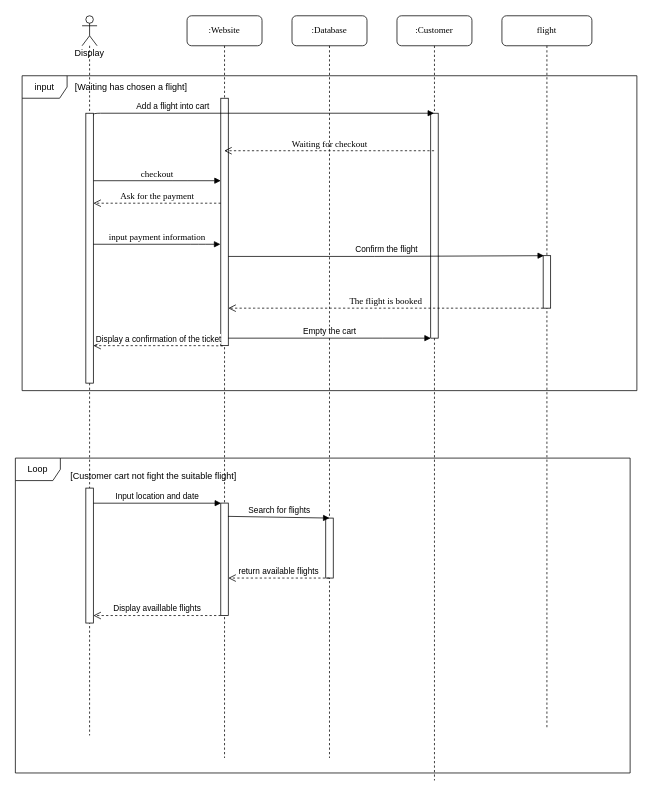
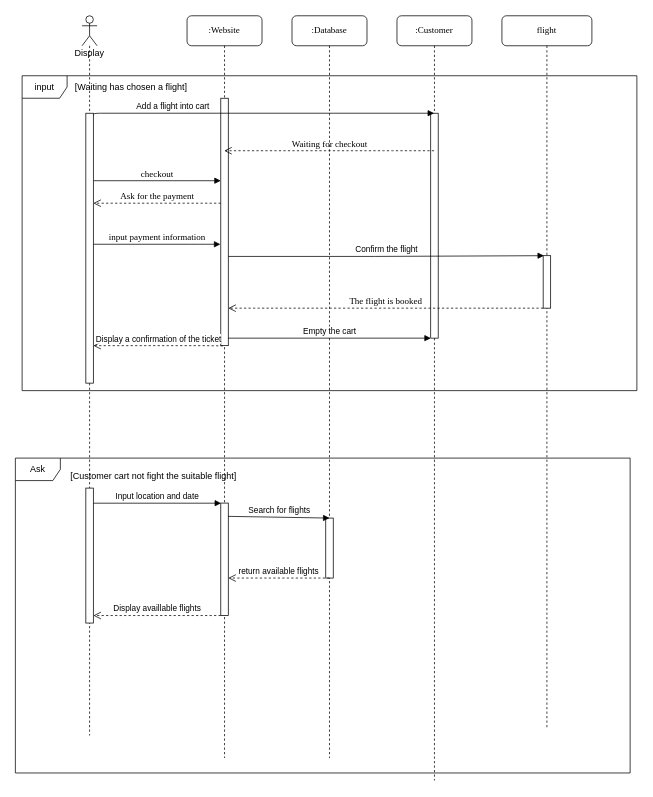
(38, 469) -> (38, 469)
